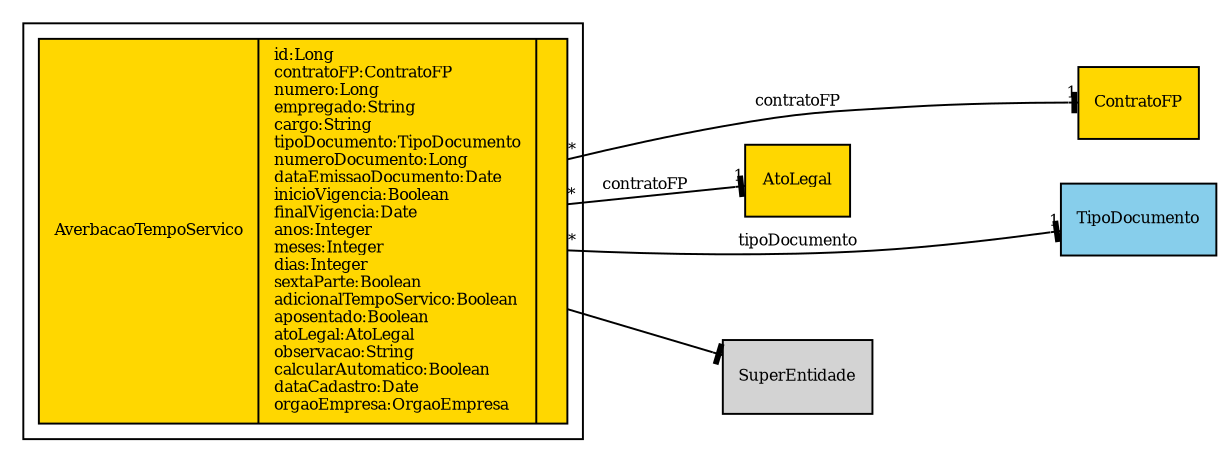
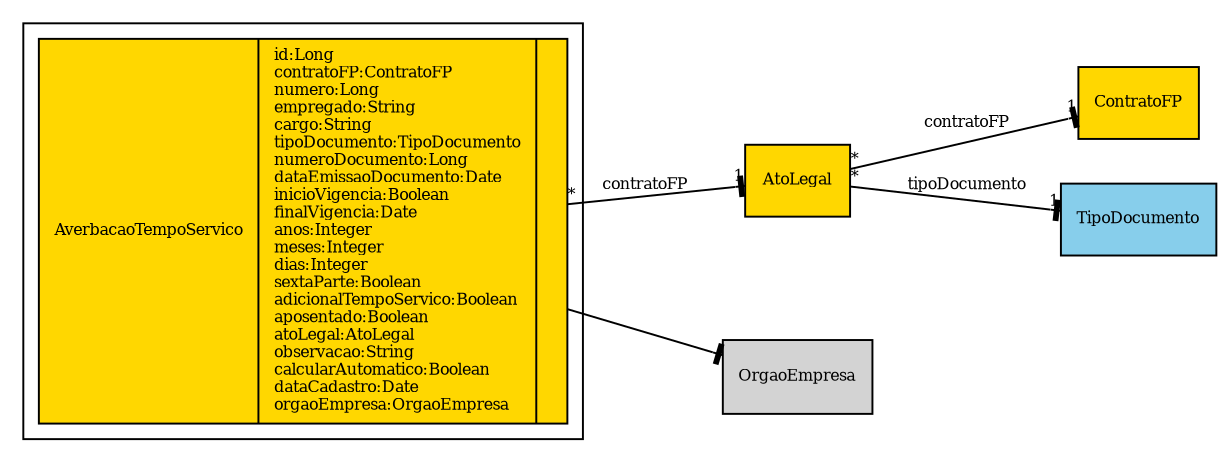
(816, 113) -> (959, 144)
(810, 253) -> (951, 198)
(798, 377) -> (798, 377)
